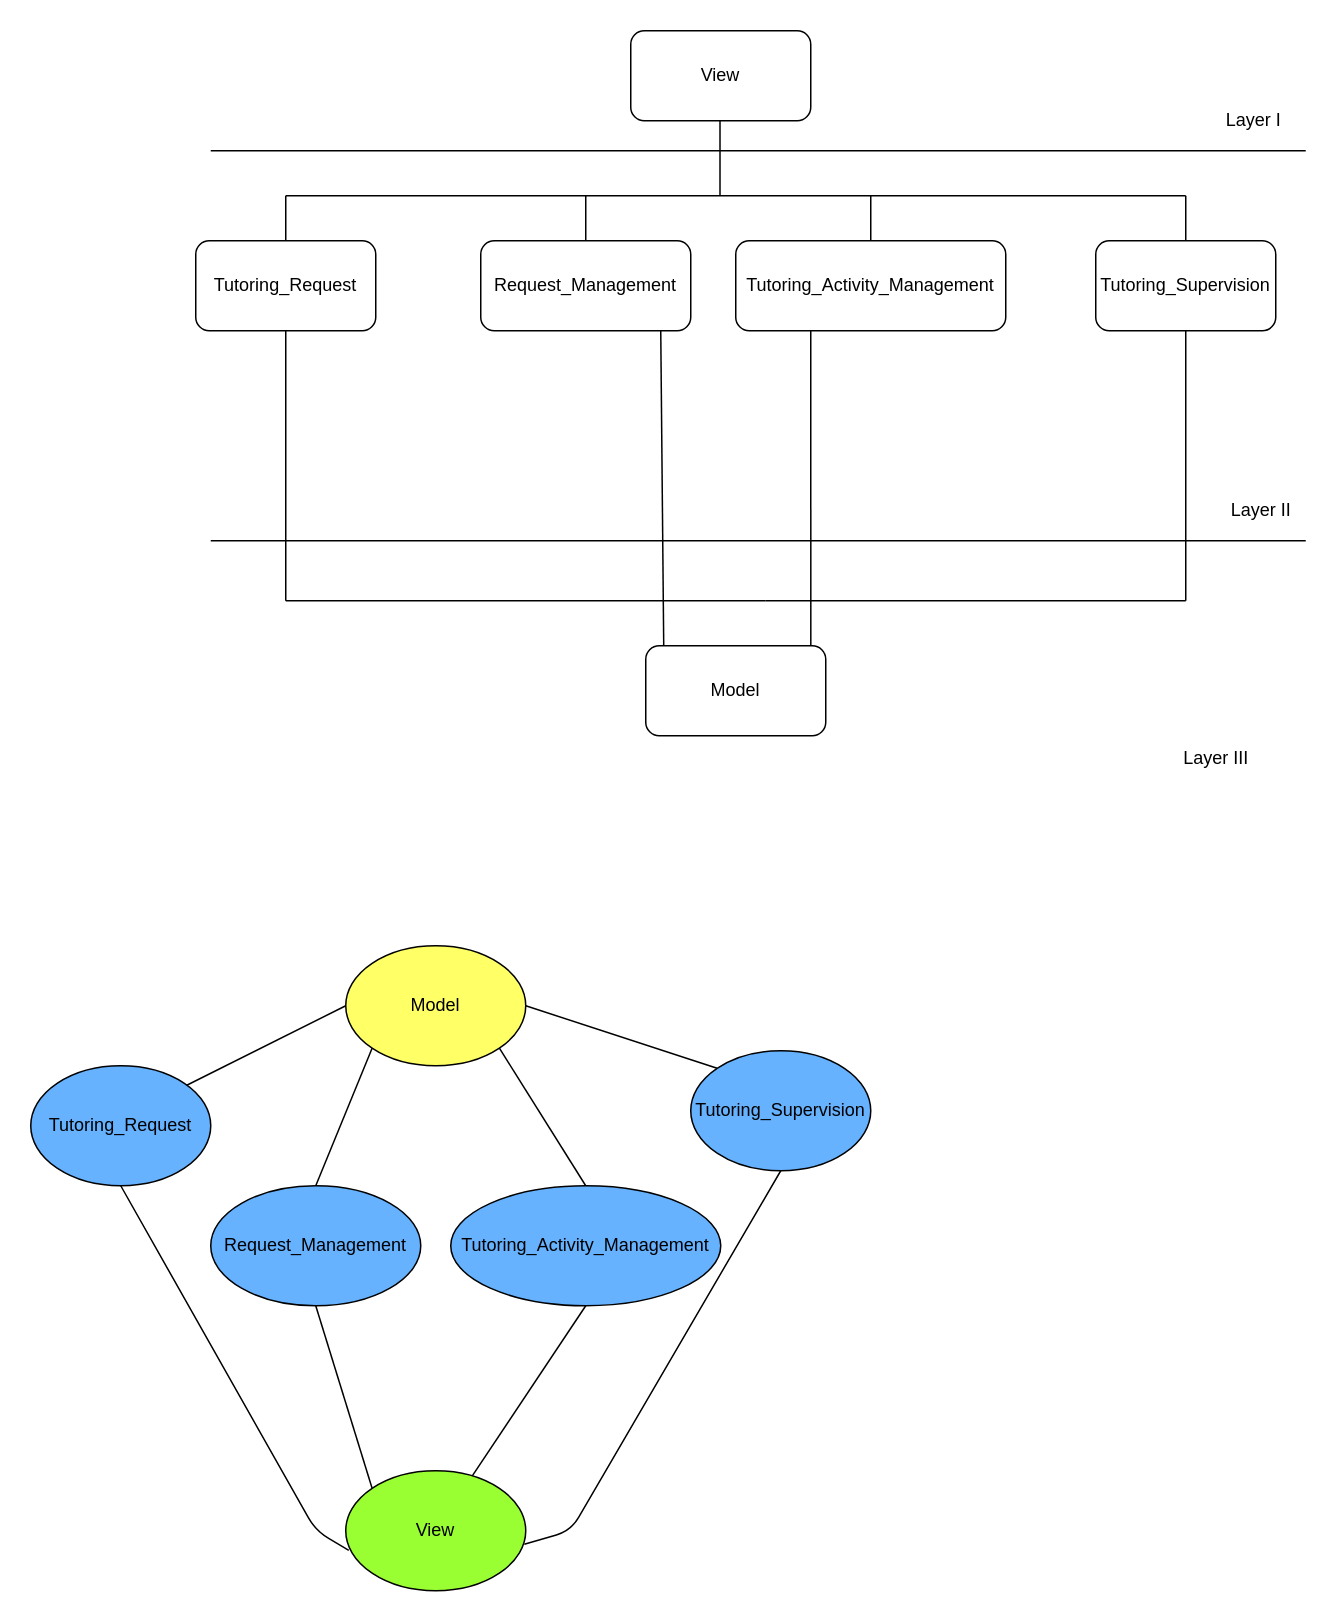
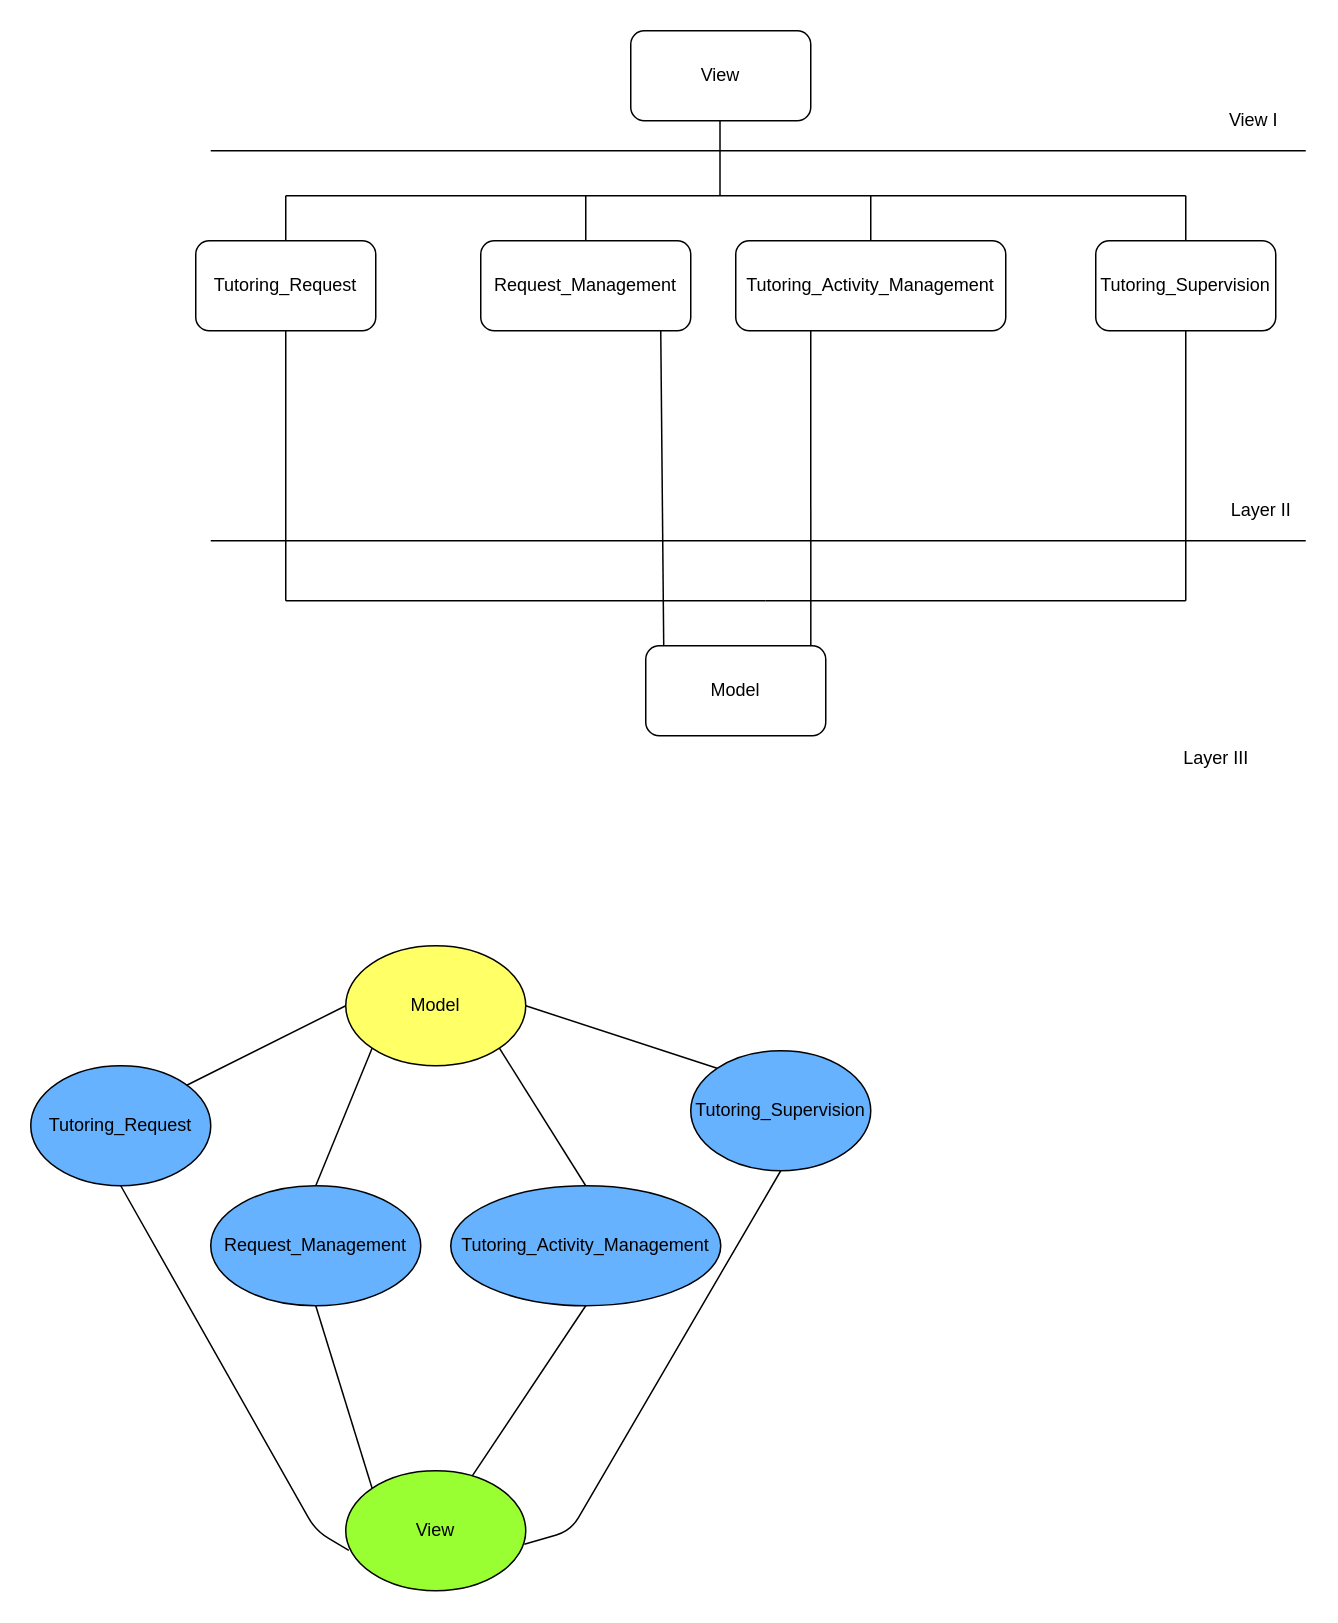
(1254, 121) -> (1254, 121)
